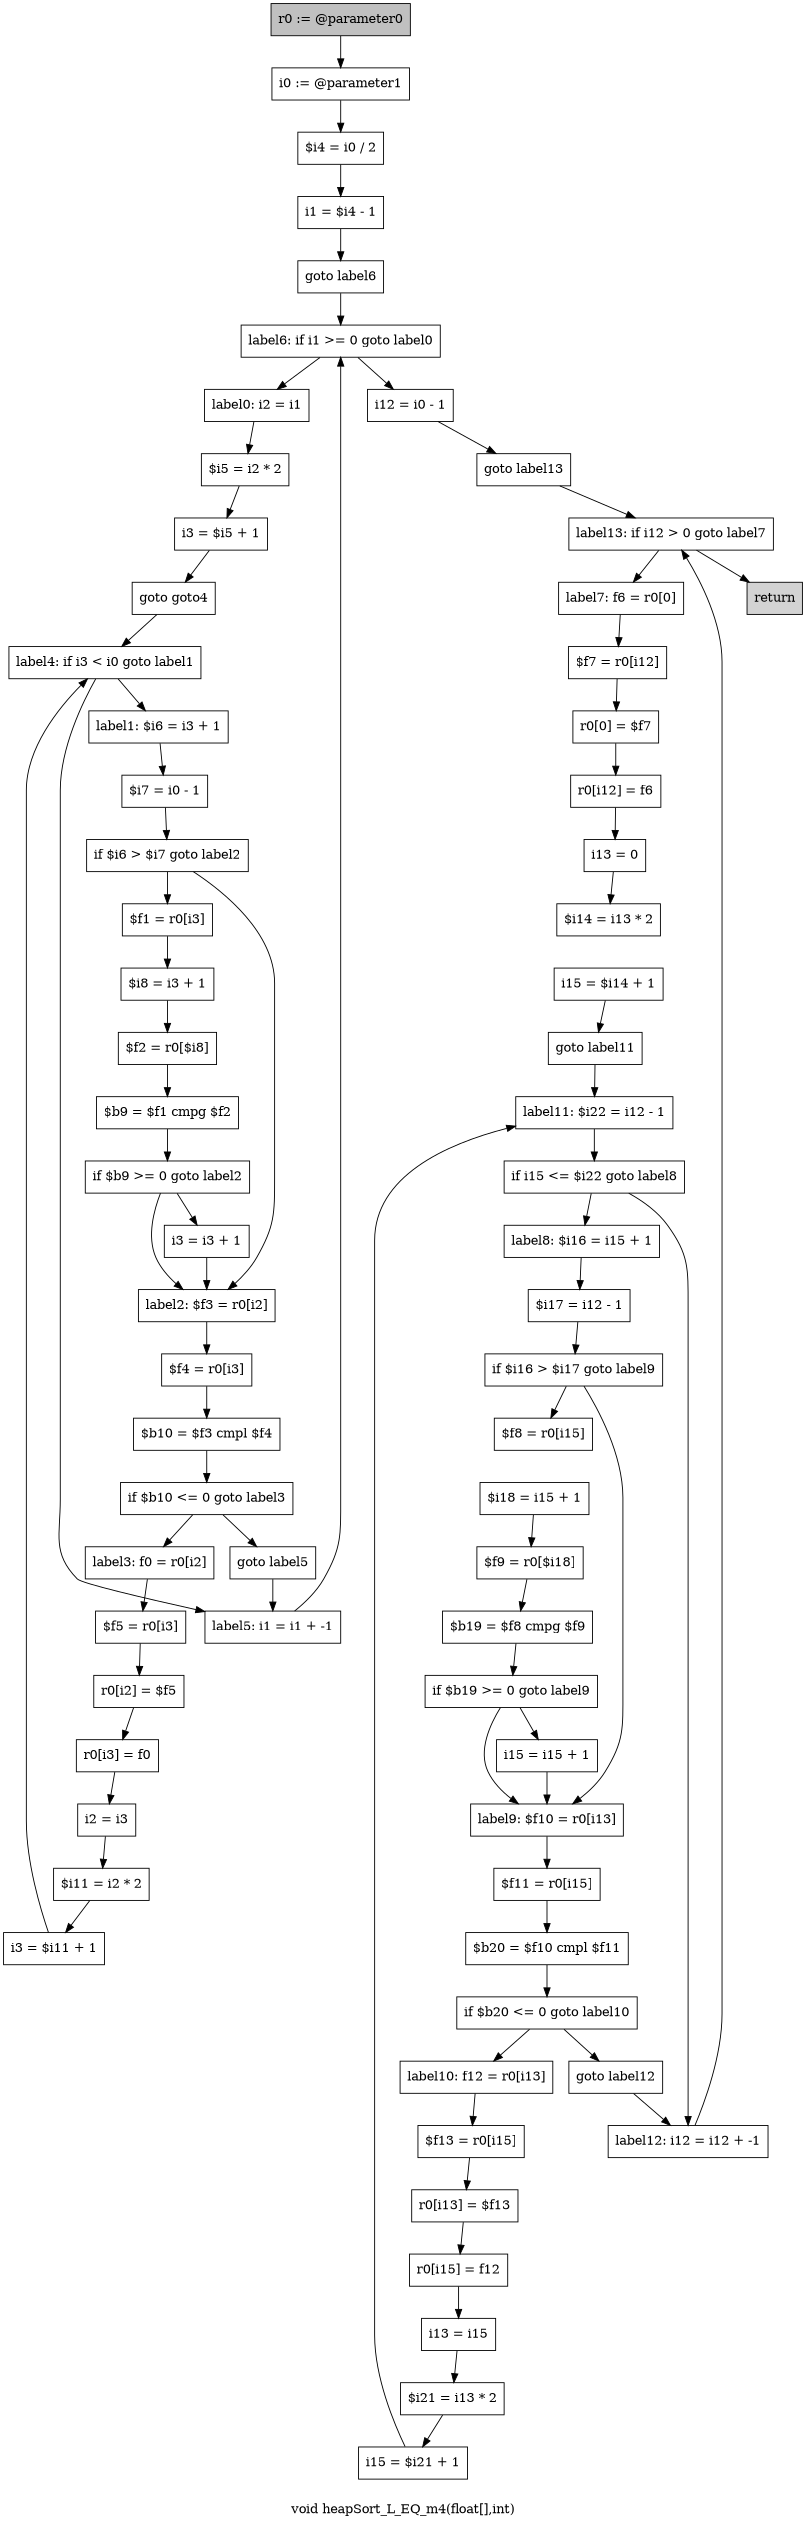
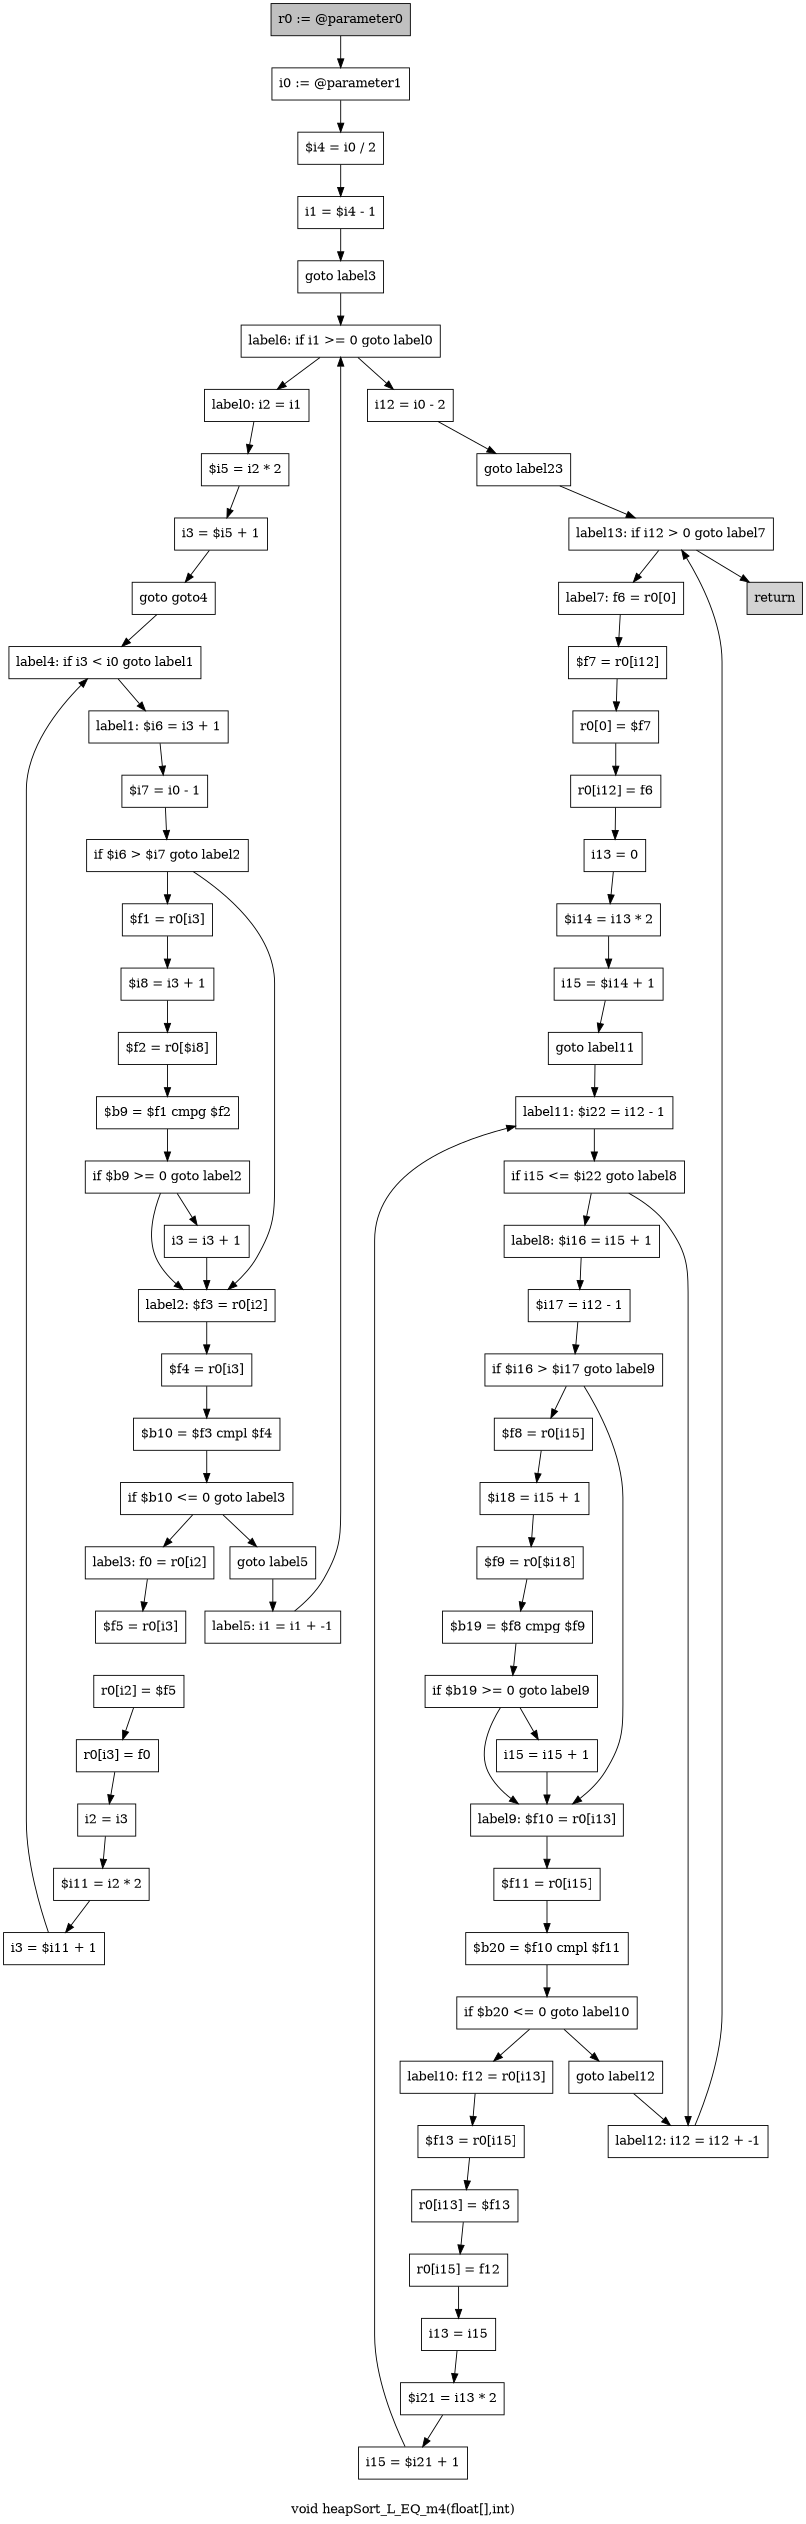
(341, 277) -> (341, 277)
(410, 405) -> (410, 405)
(524, 470) -> (524, 470)
none -> (609, 948)
(60, 1190) -> none
none -> (540, 1462)
(140, 1655) -> none
